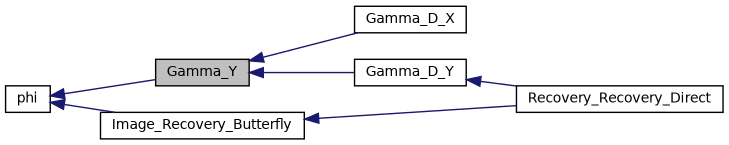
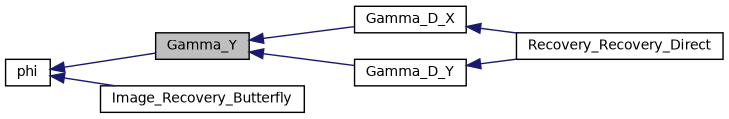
(418, 112) -> (498, 31)
